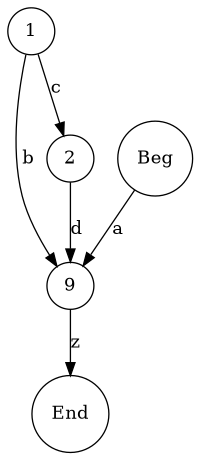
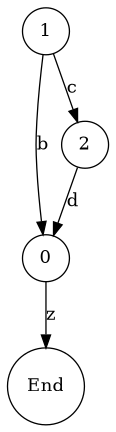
(155, 159) -> none
(70, 286) -> (46, 258)
